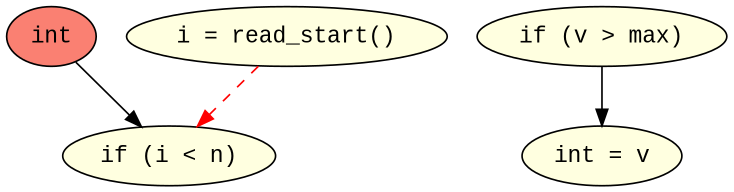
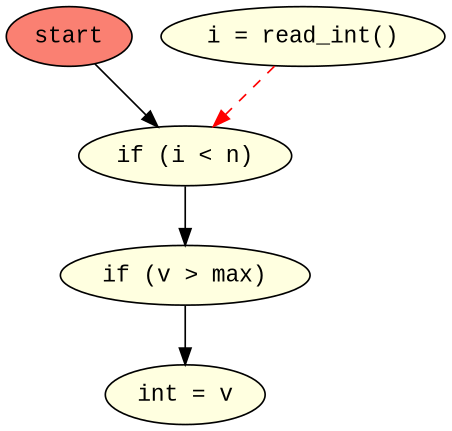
(51, 36) -> (69, 36)
(287, 36) -> (303, 36)
none -> (185, 207)
